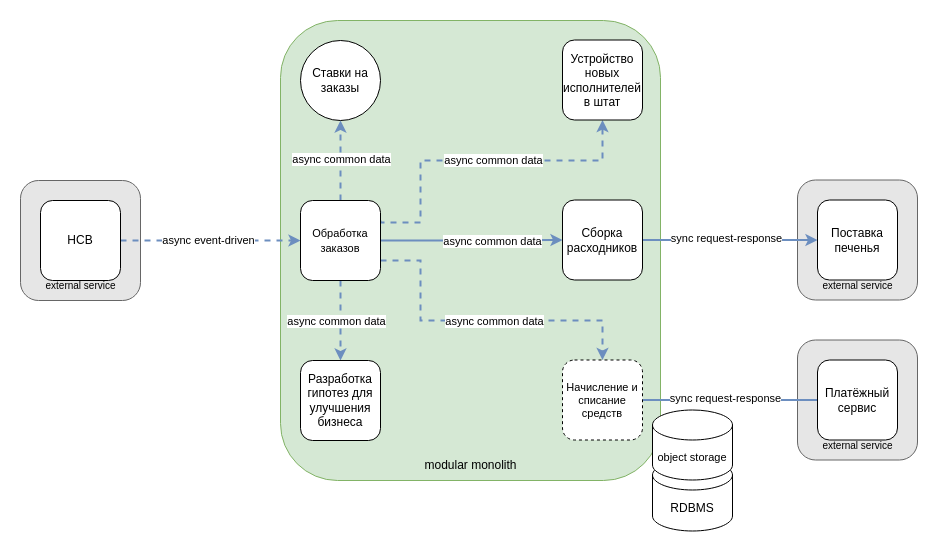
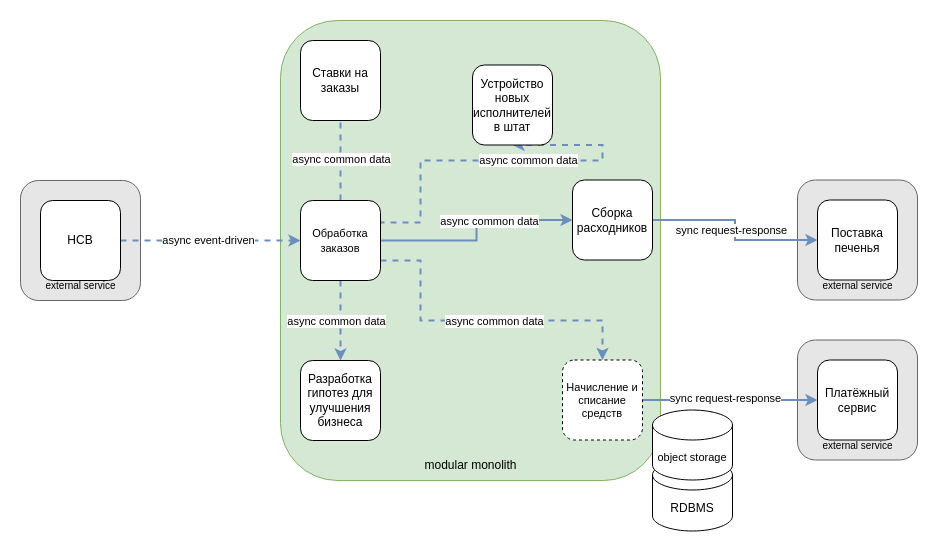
(603, 80) -> (513, 105)
(341, 81) -> (341, 81)
(341, 131) -> (341, 127)
(603, 240) -> (613, 220)
(812, 400) -> (807, 400)
